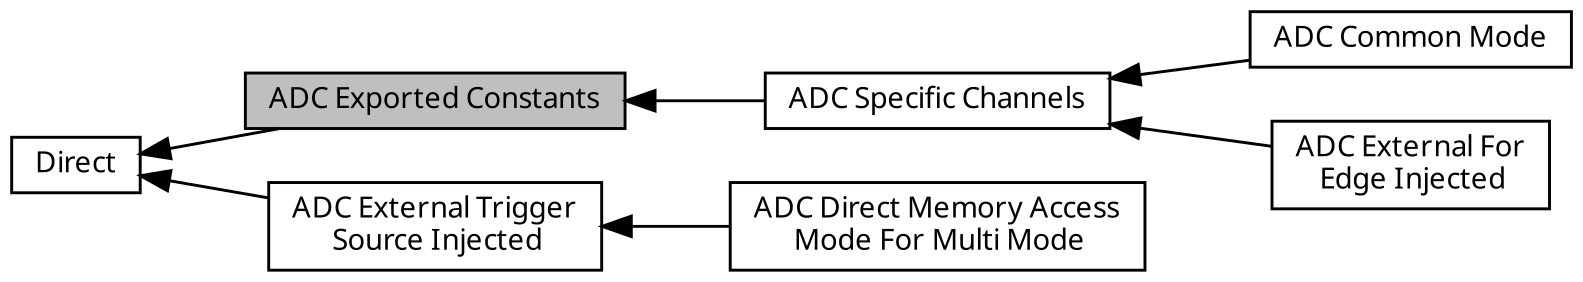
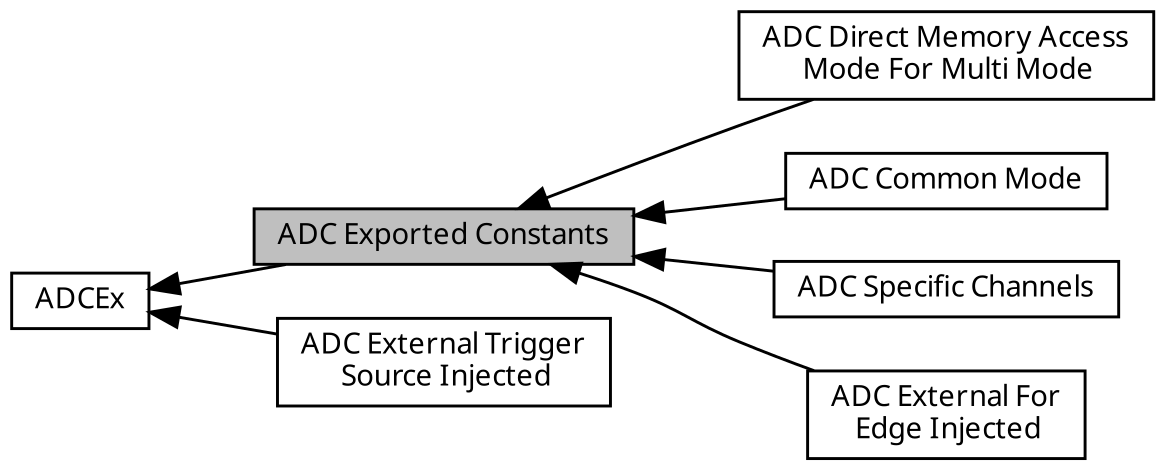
(1195, 67) -> (725, 206)
(1206, 137) -> (697, 322)
(76, 165) -> (80, 301)
(681, 226) -> (680, 147)
